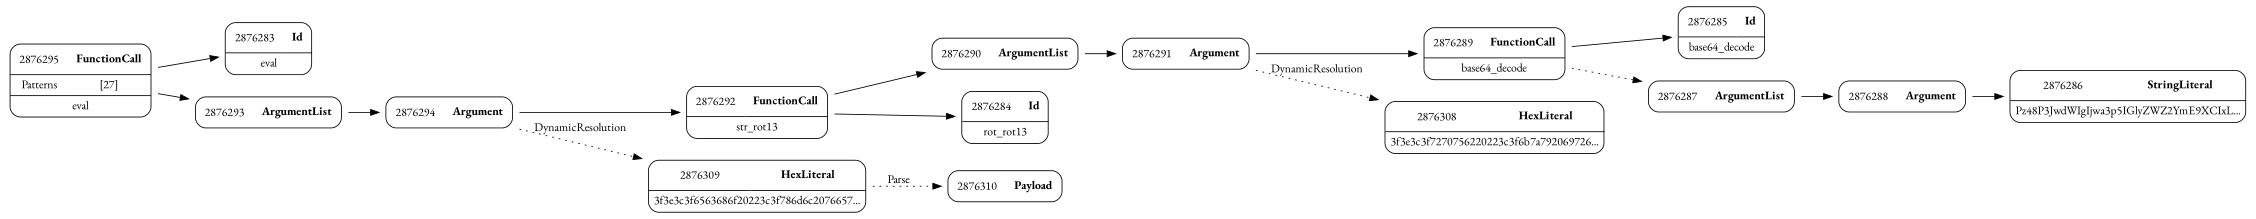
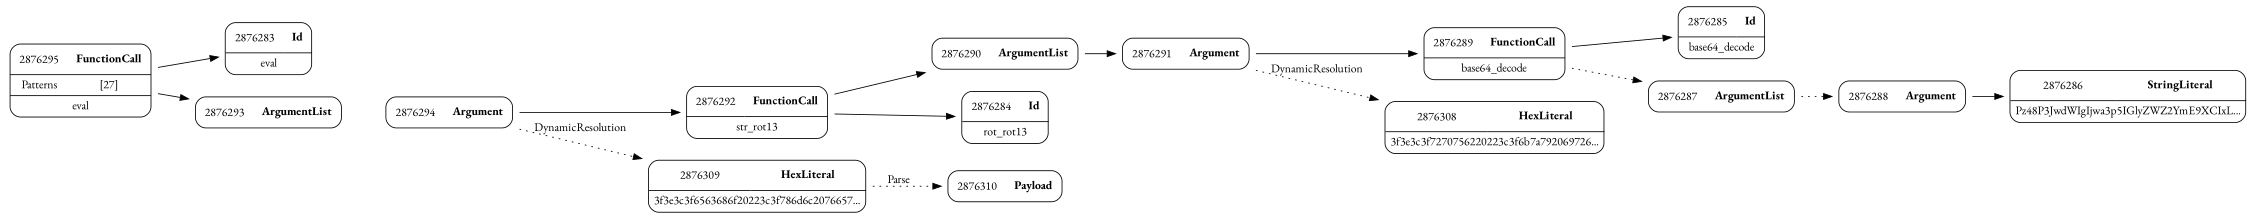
(1812, 96) -> (1812, 96)
(359, 112) -> none
